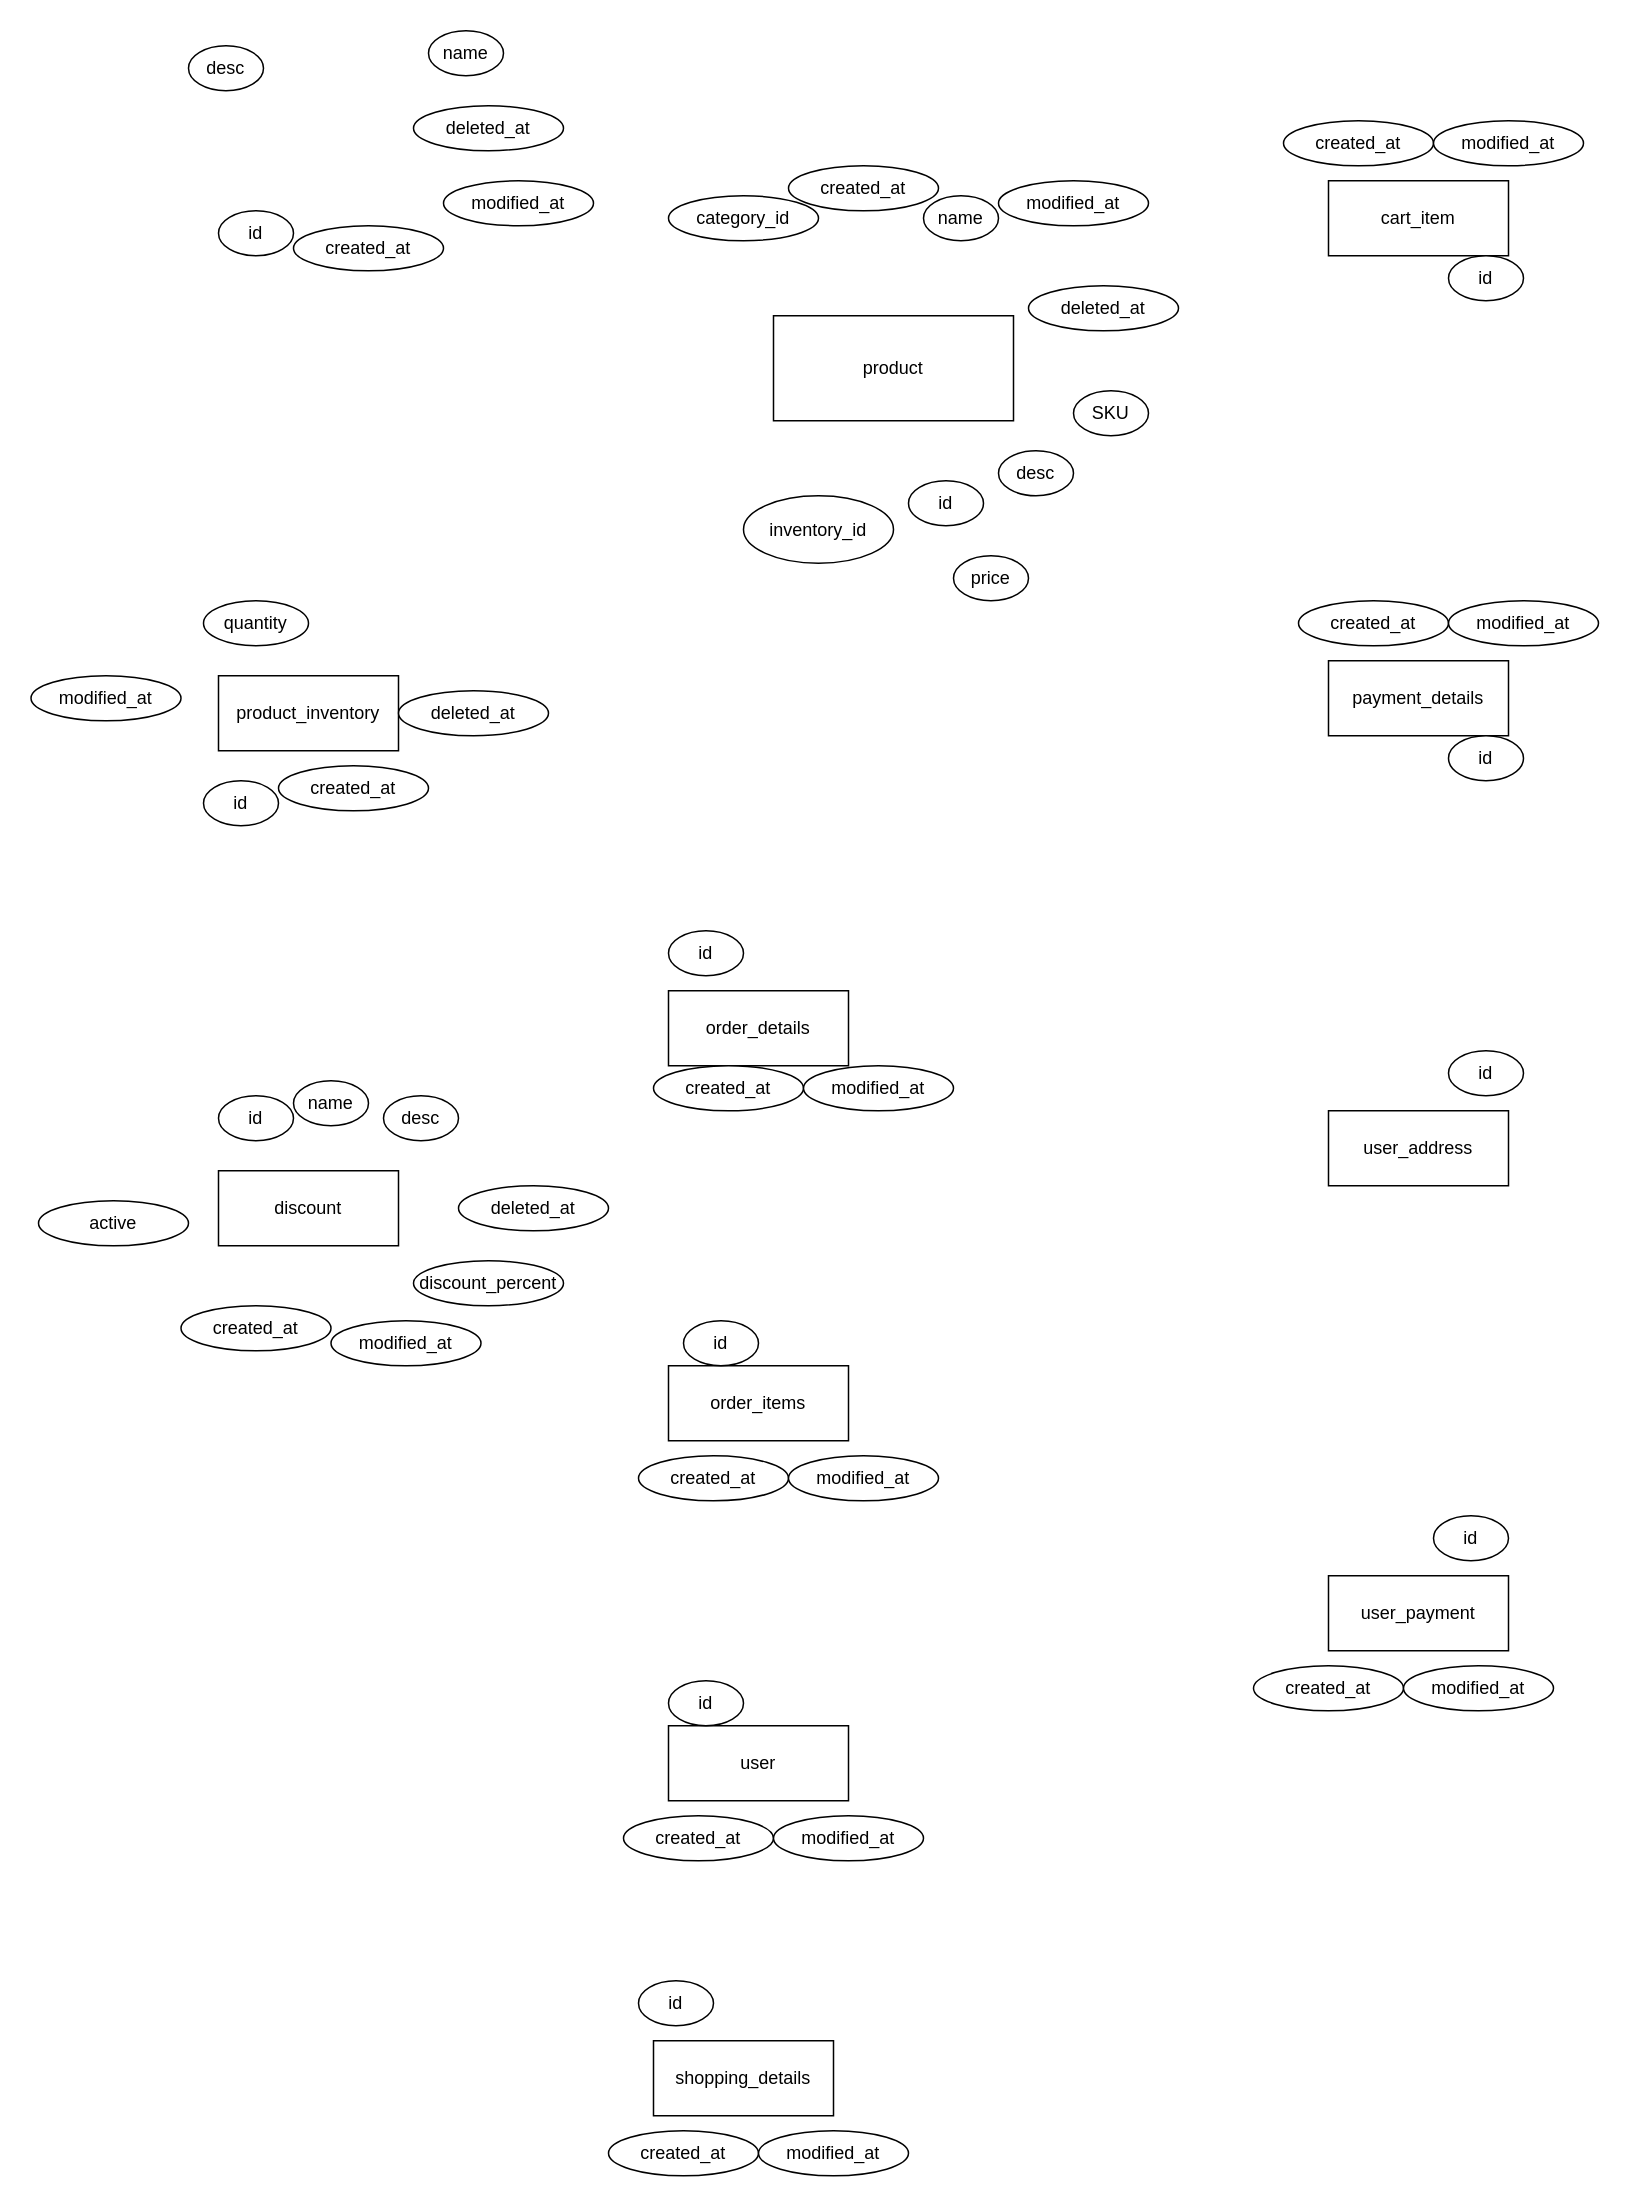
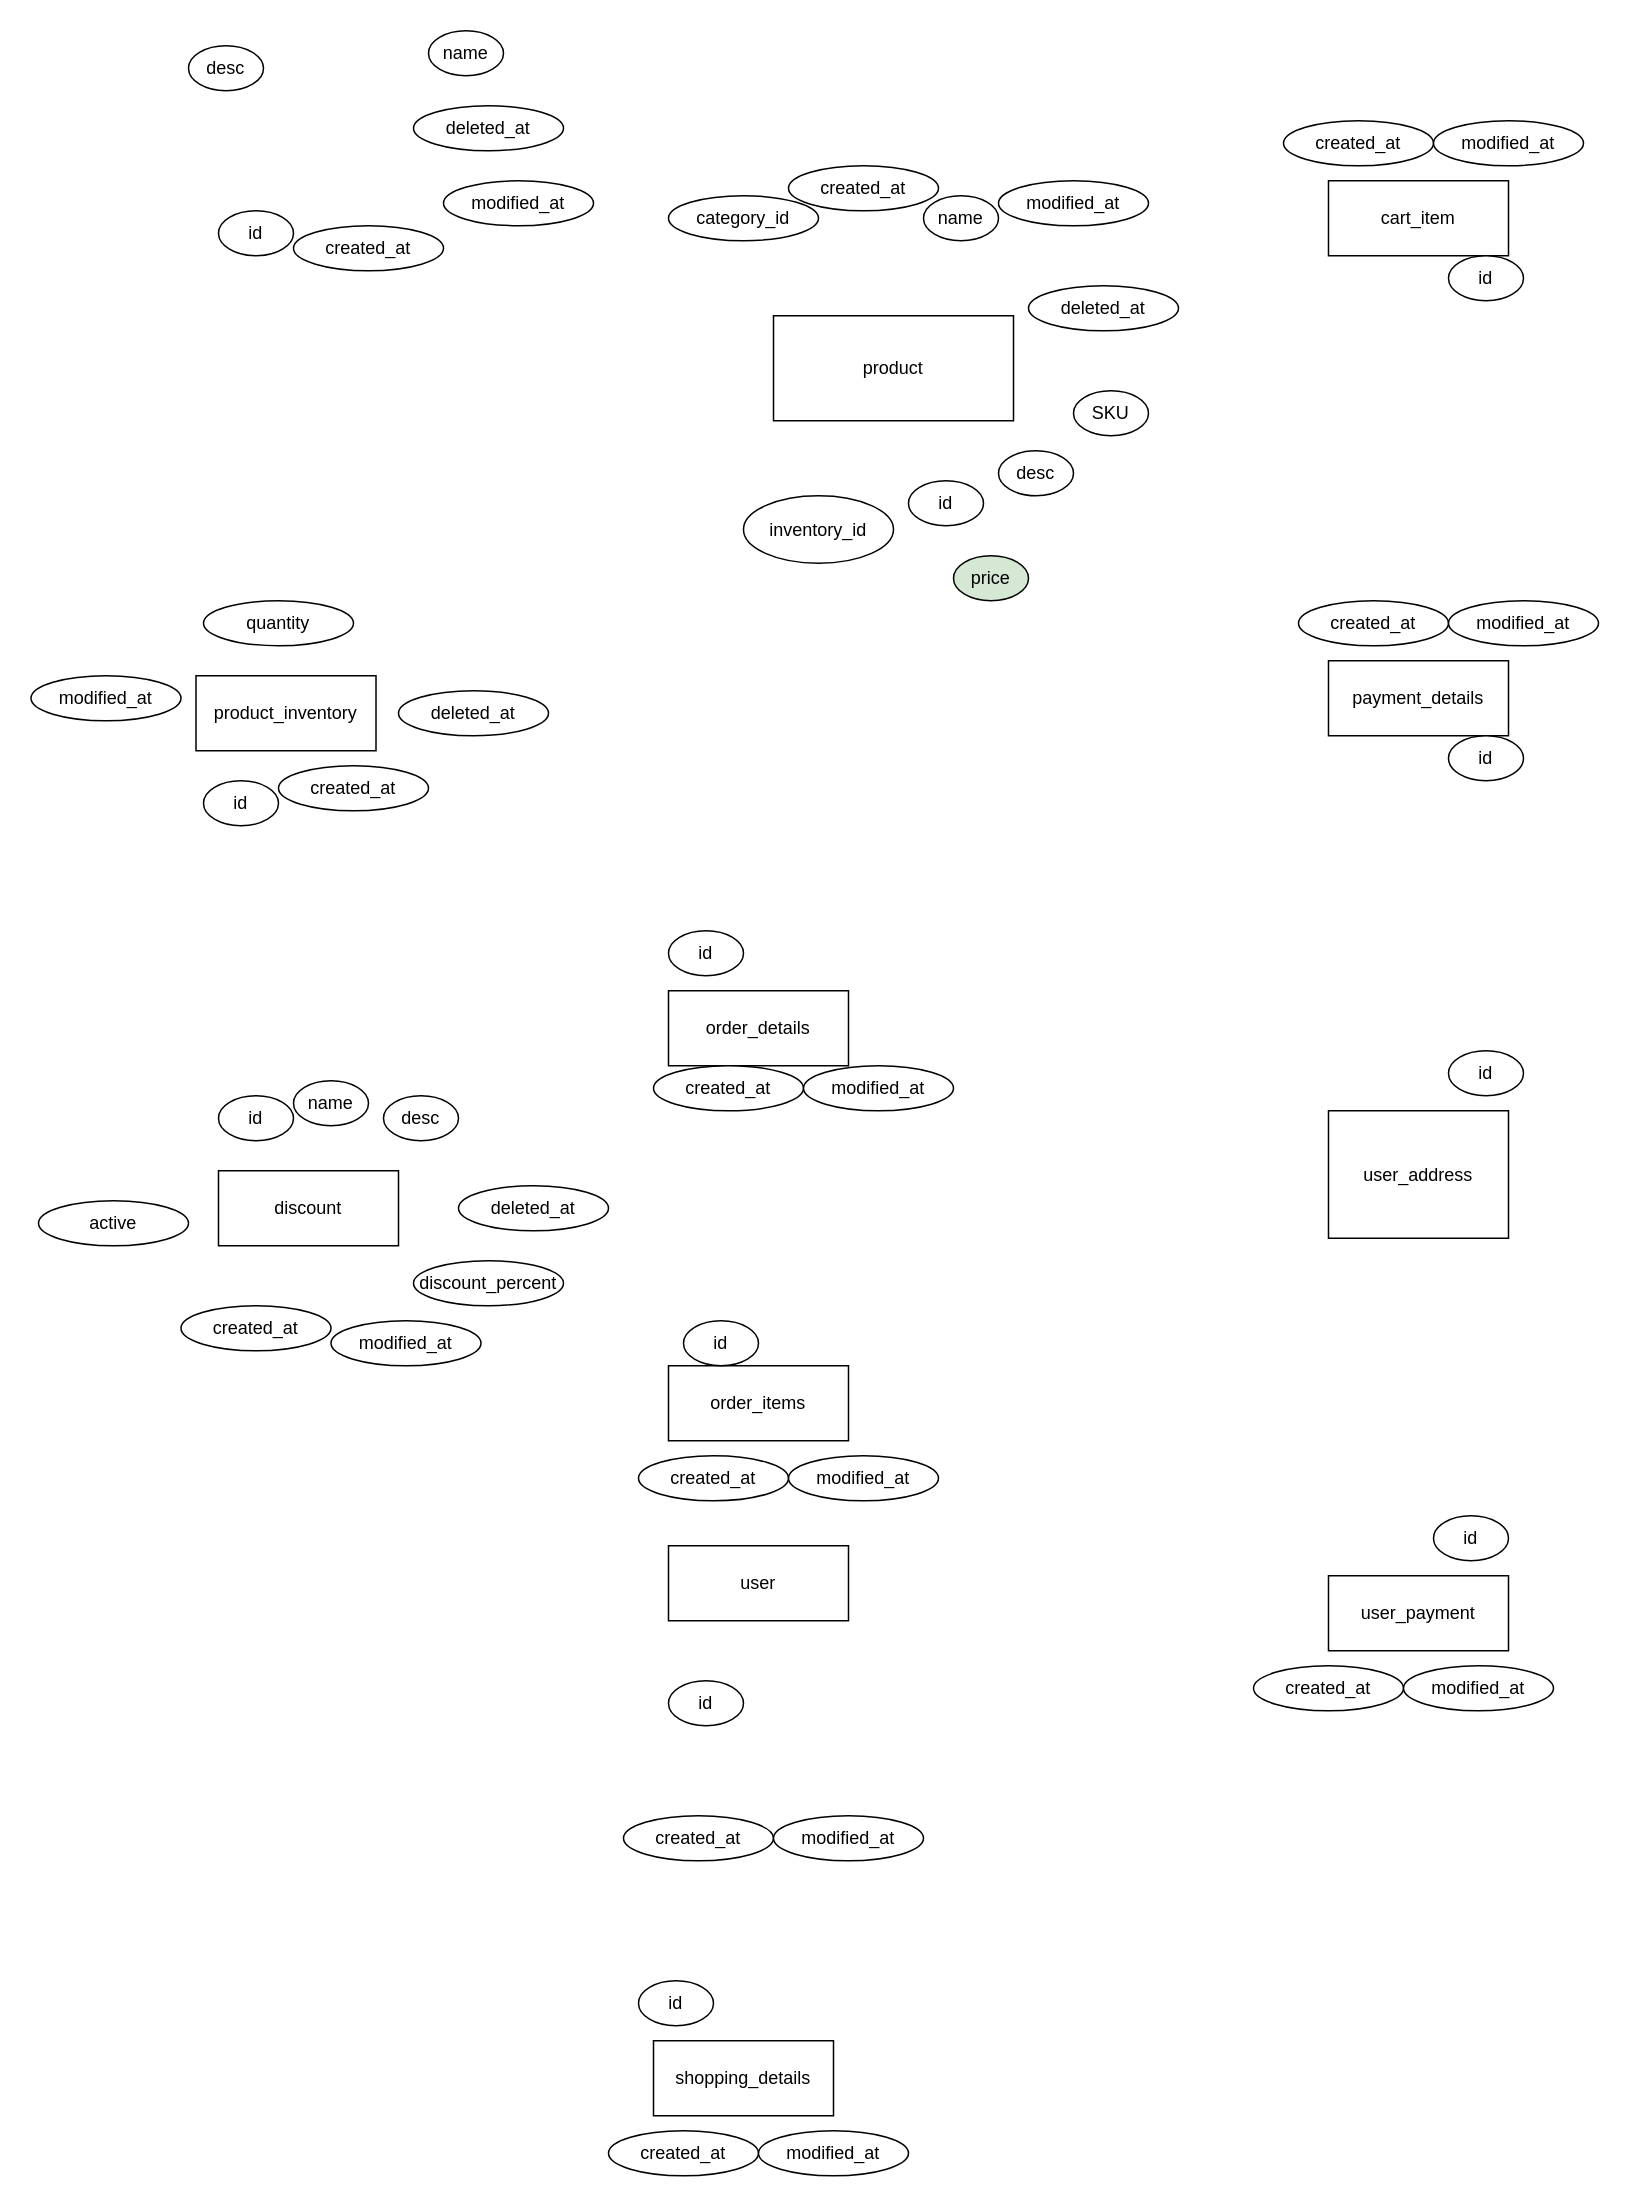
(991, 578) -> (991, 578)
(256, 623) -> (278, 623)
(308, 713) -> (286, 713)
(1418, 1148) -> (1418, 1175)
(758, 1763) -> (758, 1583)
